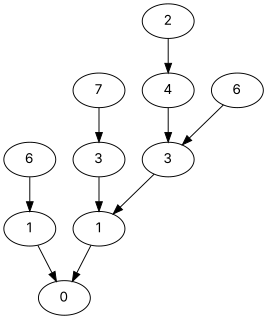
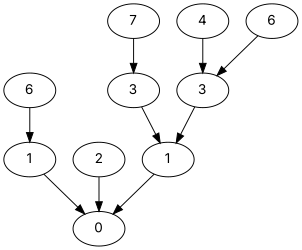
(168, 51) -> (99, 189)
